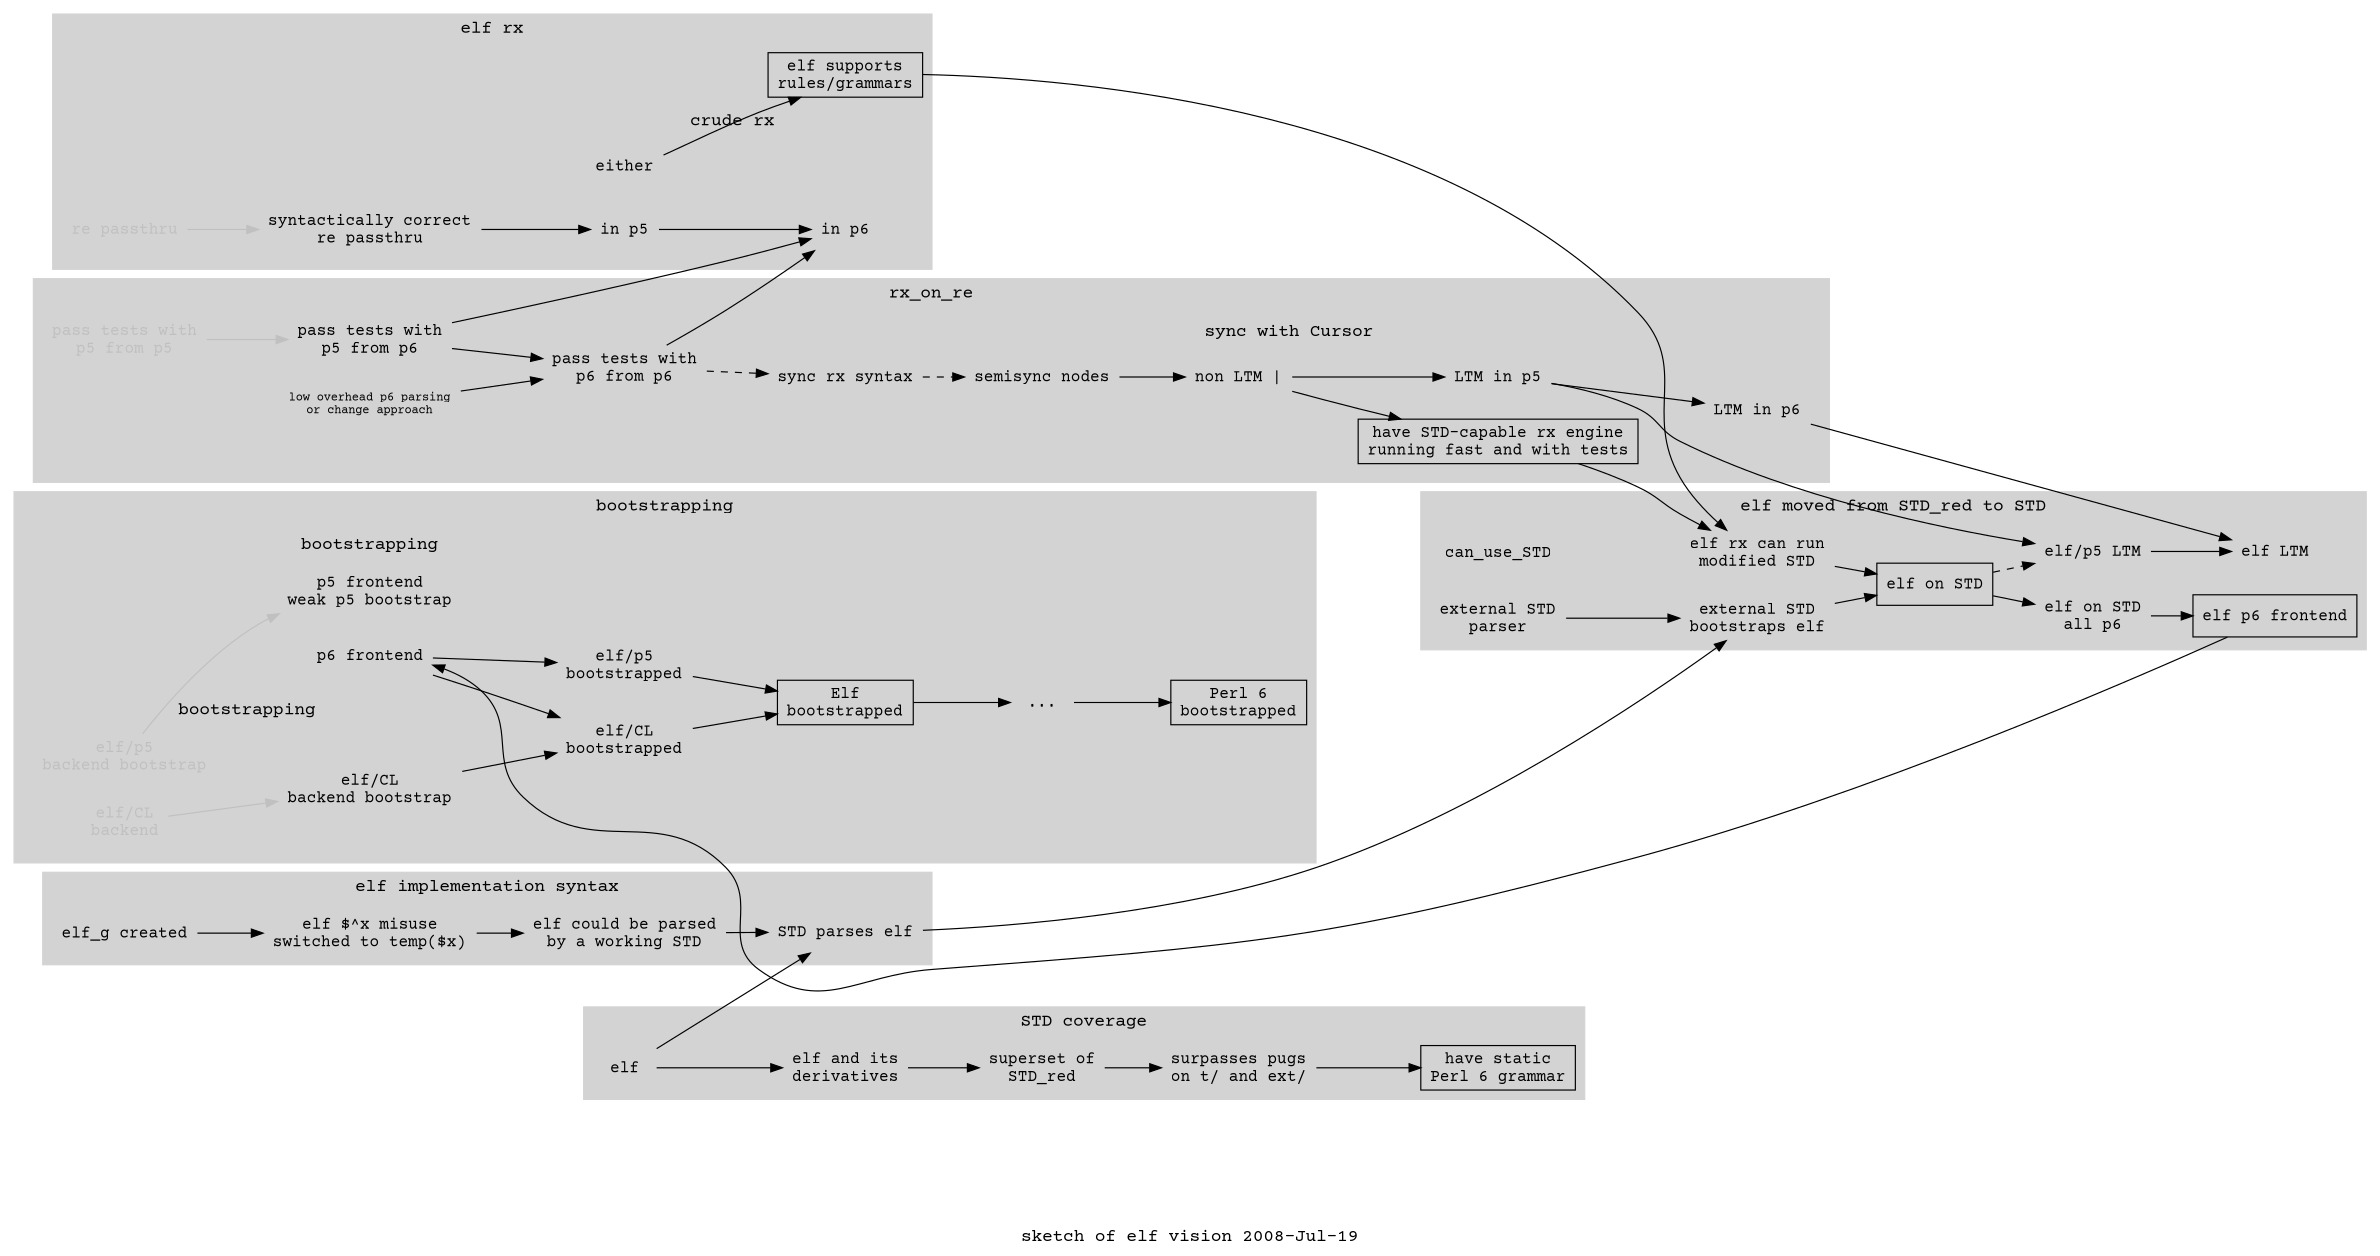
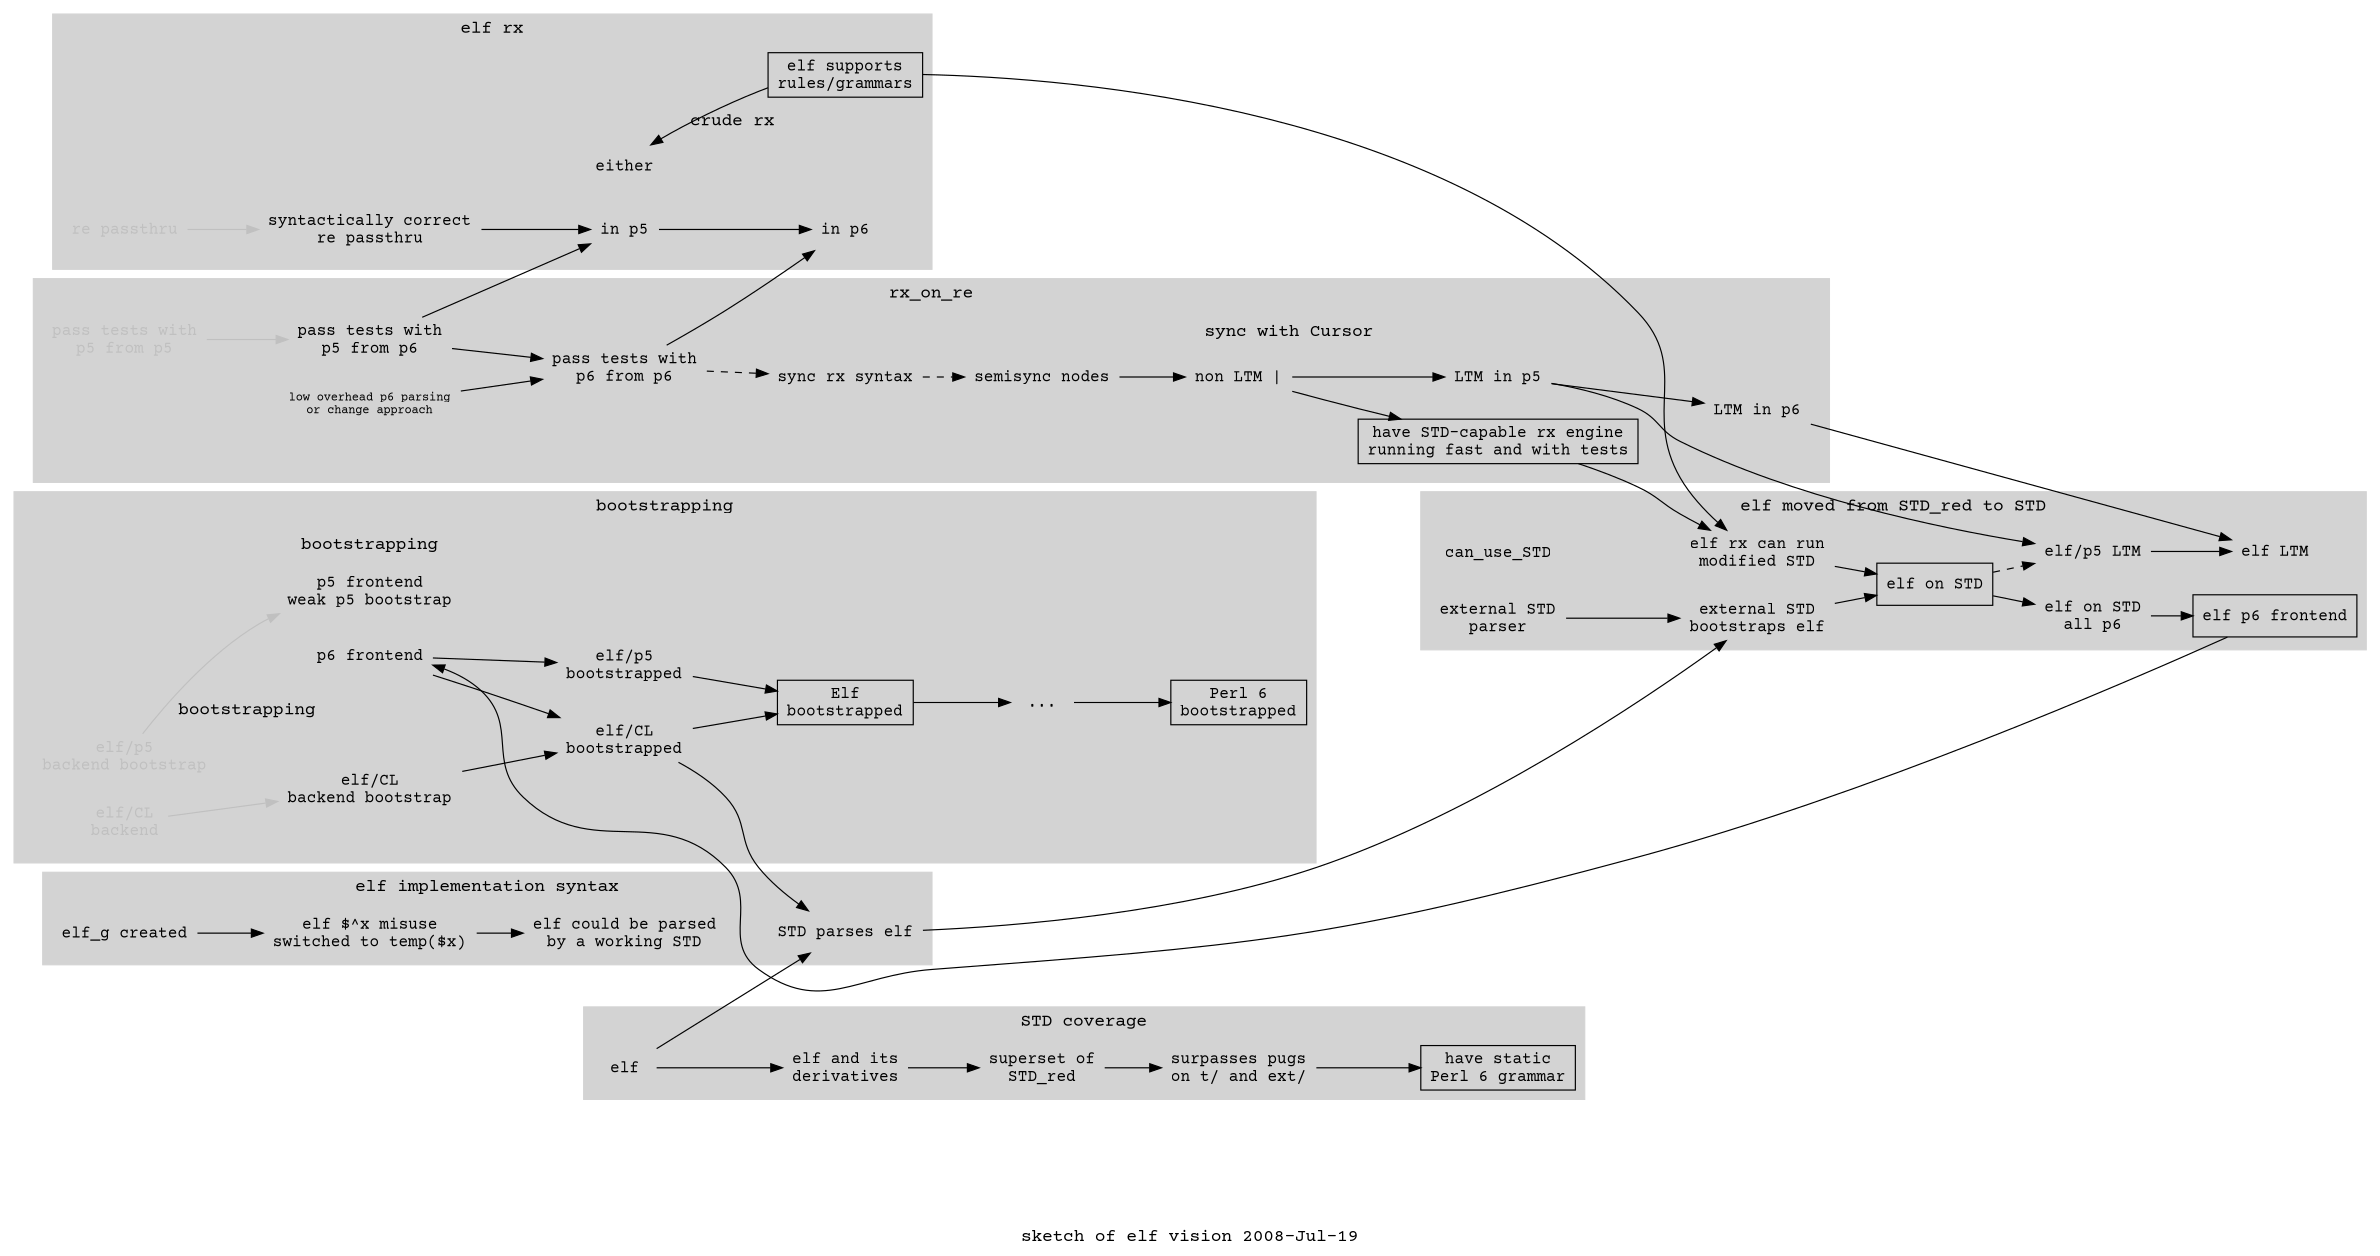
(726, 126) -> (708, 114)
(618, 286) -> (493, 286)
(748, 932) -> (742, 830)
